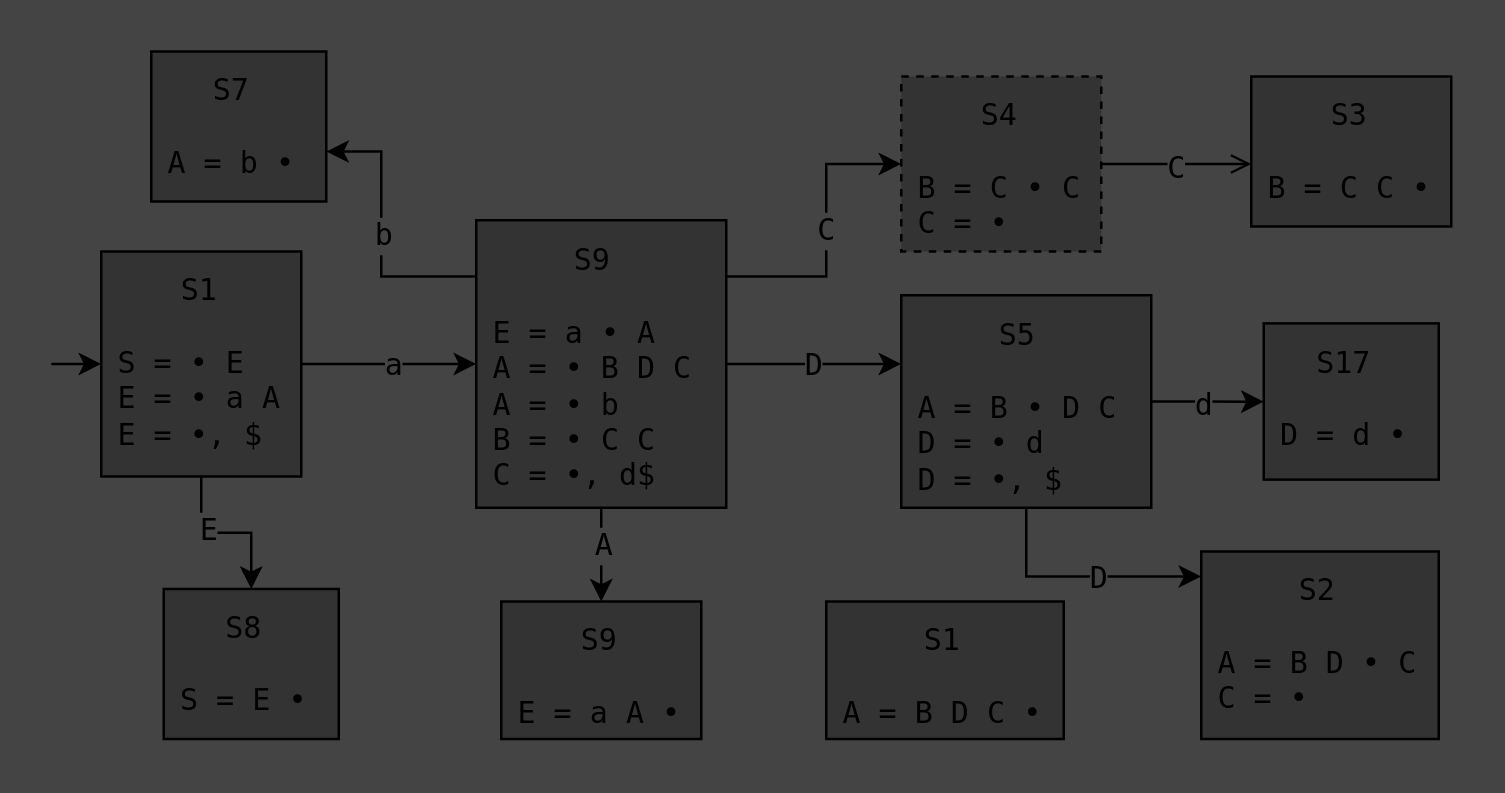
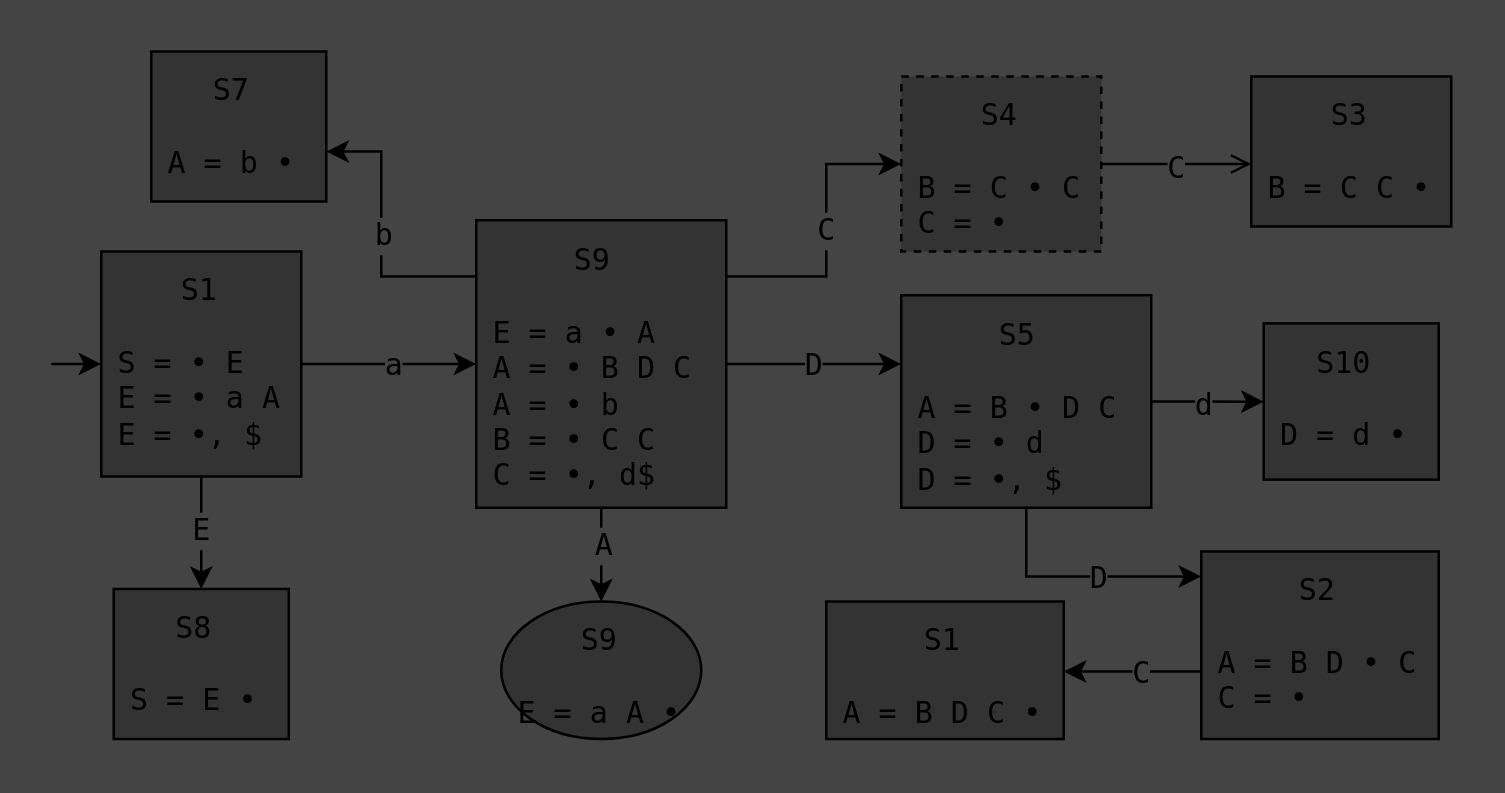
(1332, 382) -> (1332, 382)
(251, 664) -> (201, 664)
(601, 670) -> (601, 670)
none -> (1110, 671)
